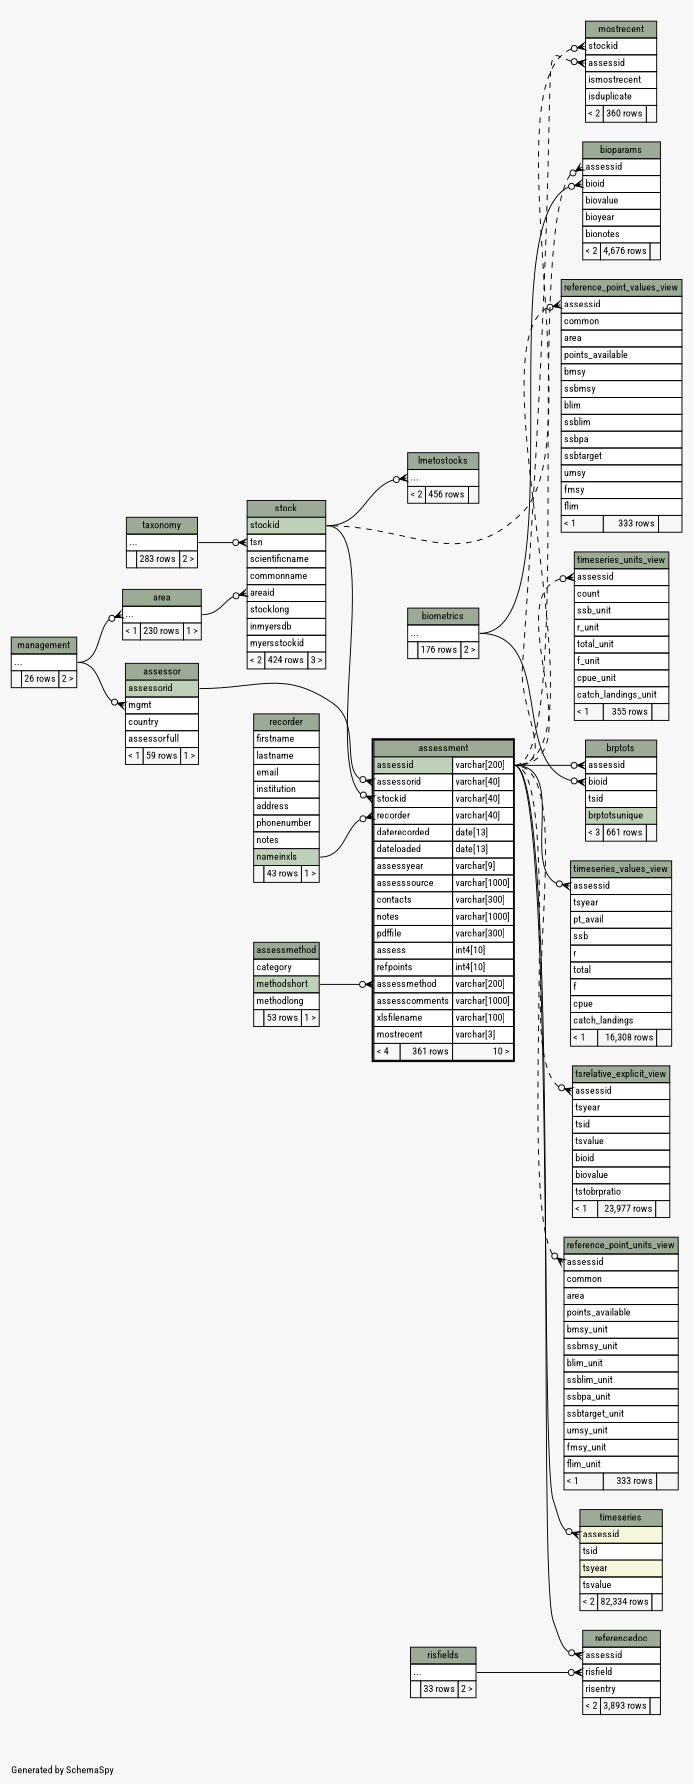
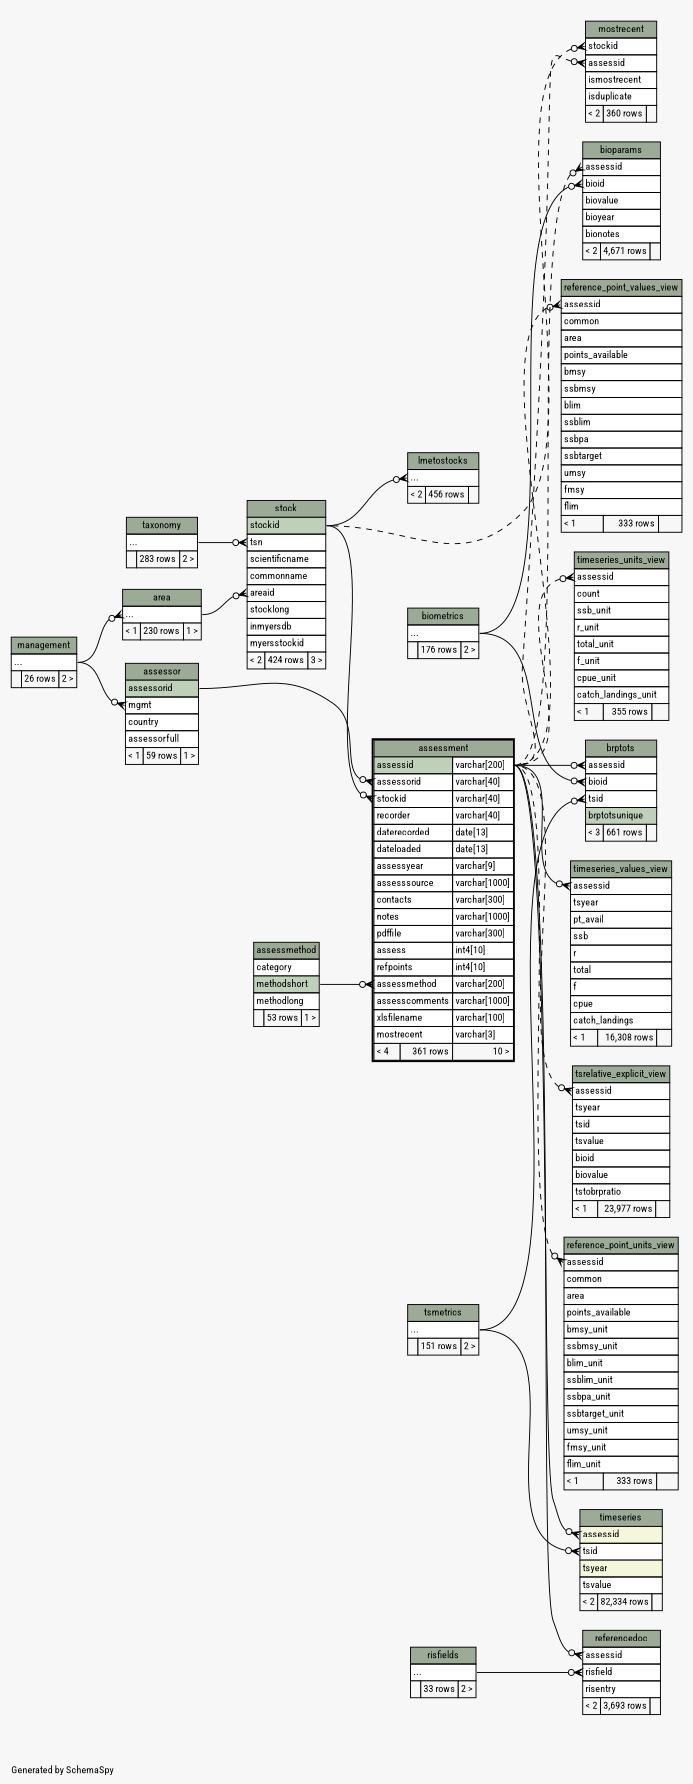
(625, 251) -> (625, 251)
(286, 798) -> none
none -> (443, 1330)
(625, 1706) -> (625, 1706)
